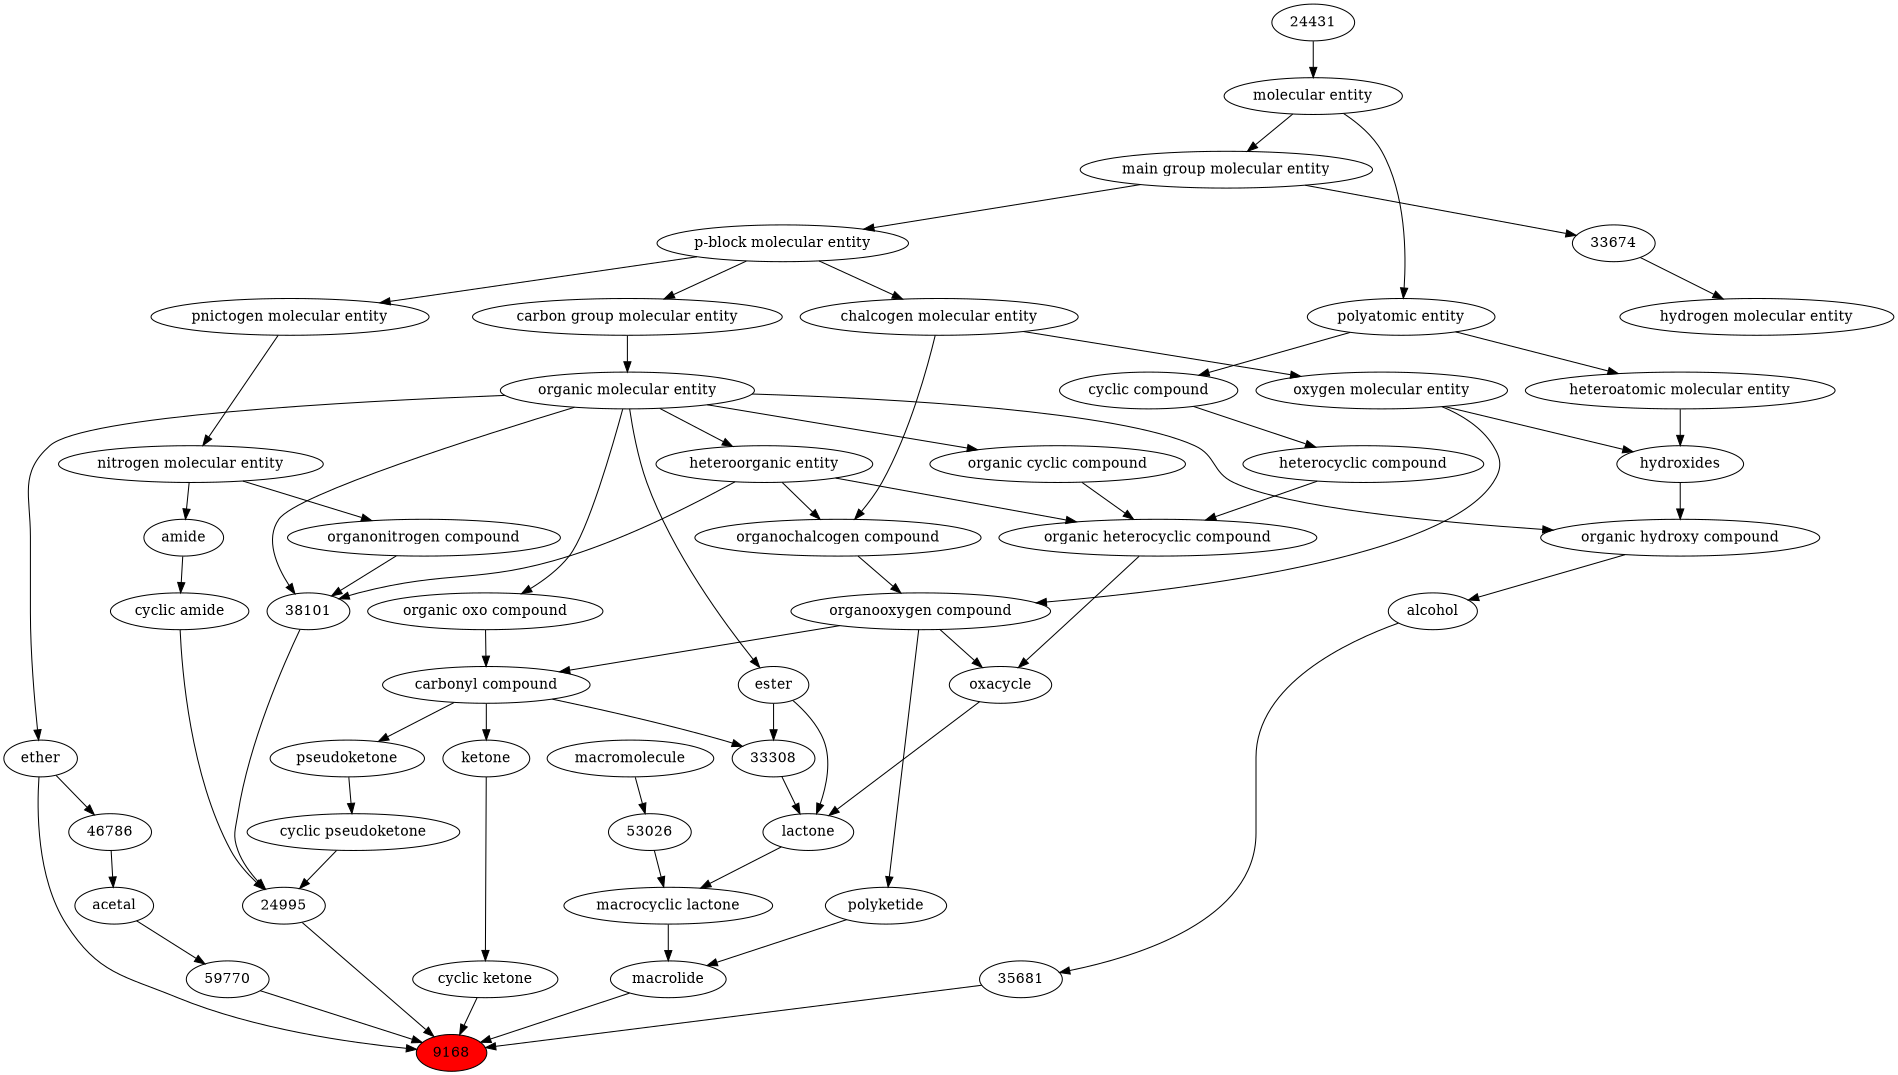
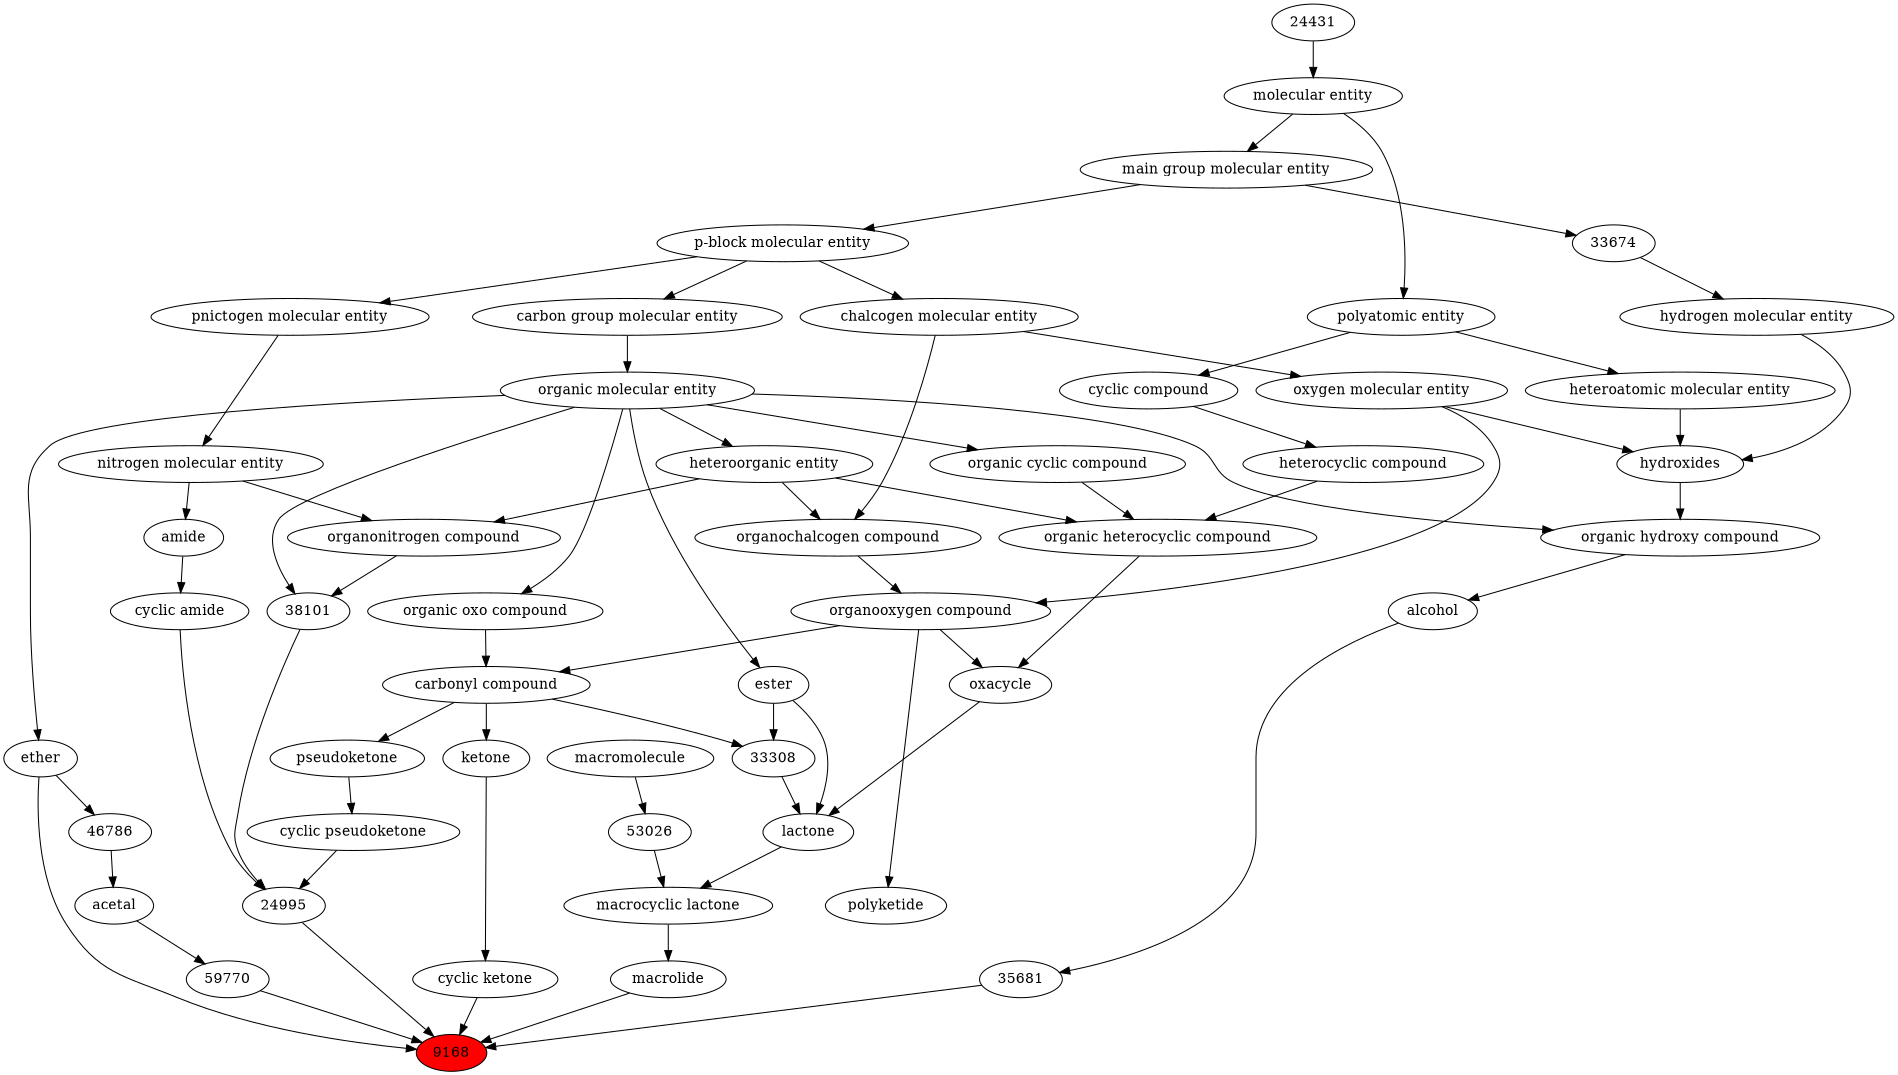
none -> (1841, 412)
(549, 562) -> (602, 499)
(782, 941) -> none
